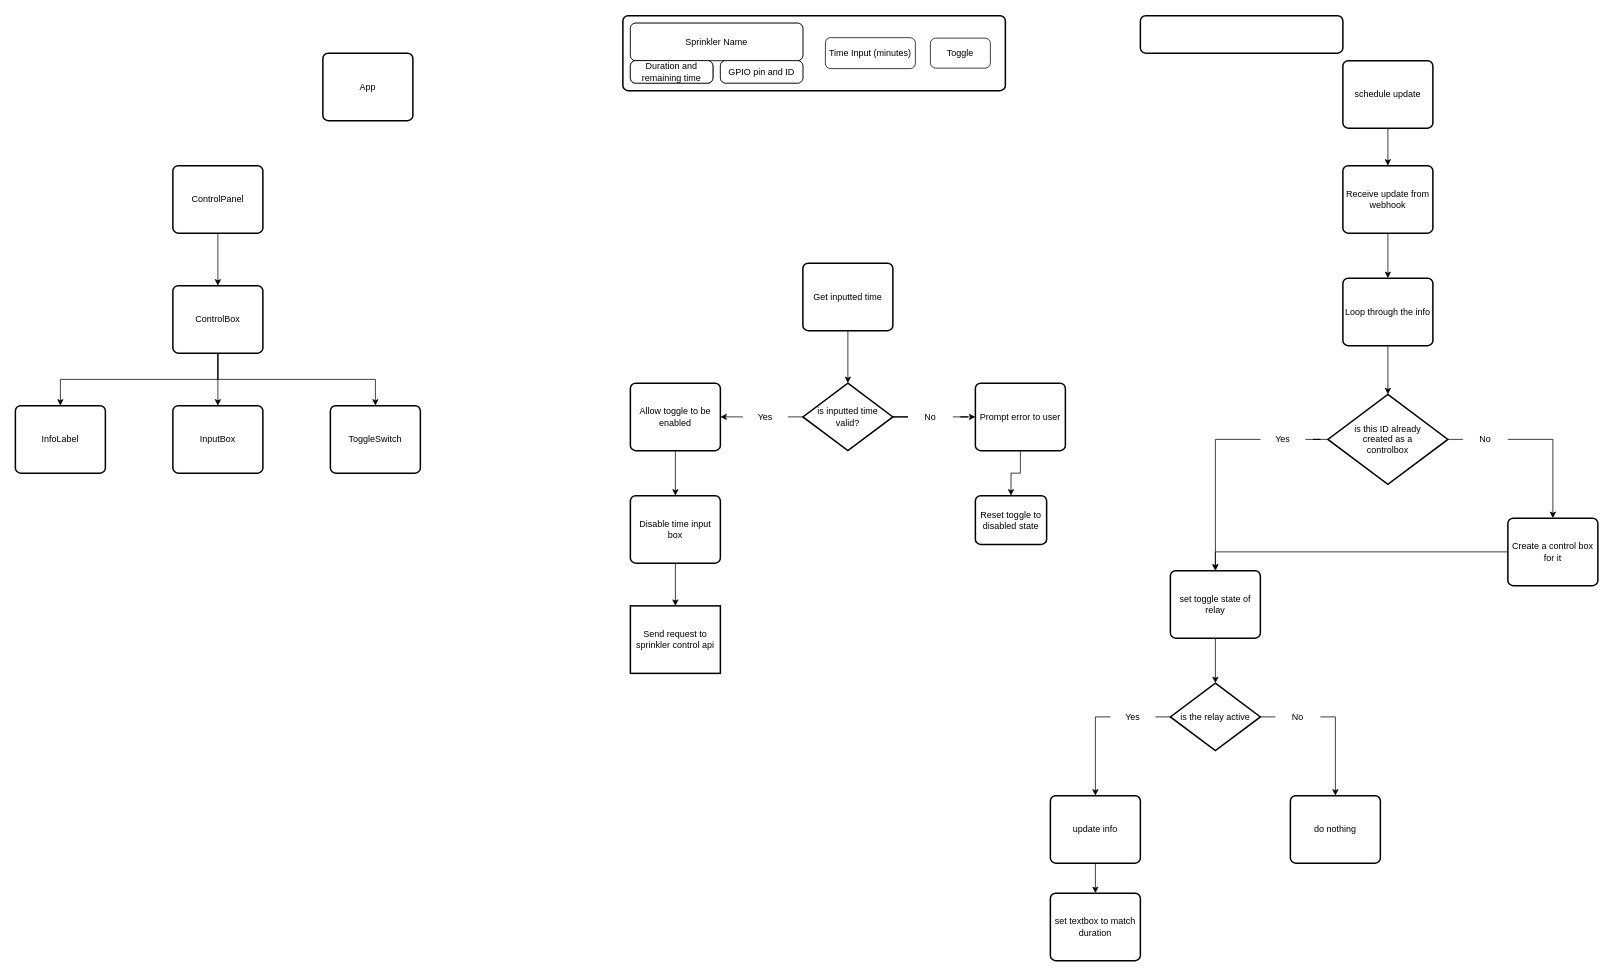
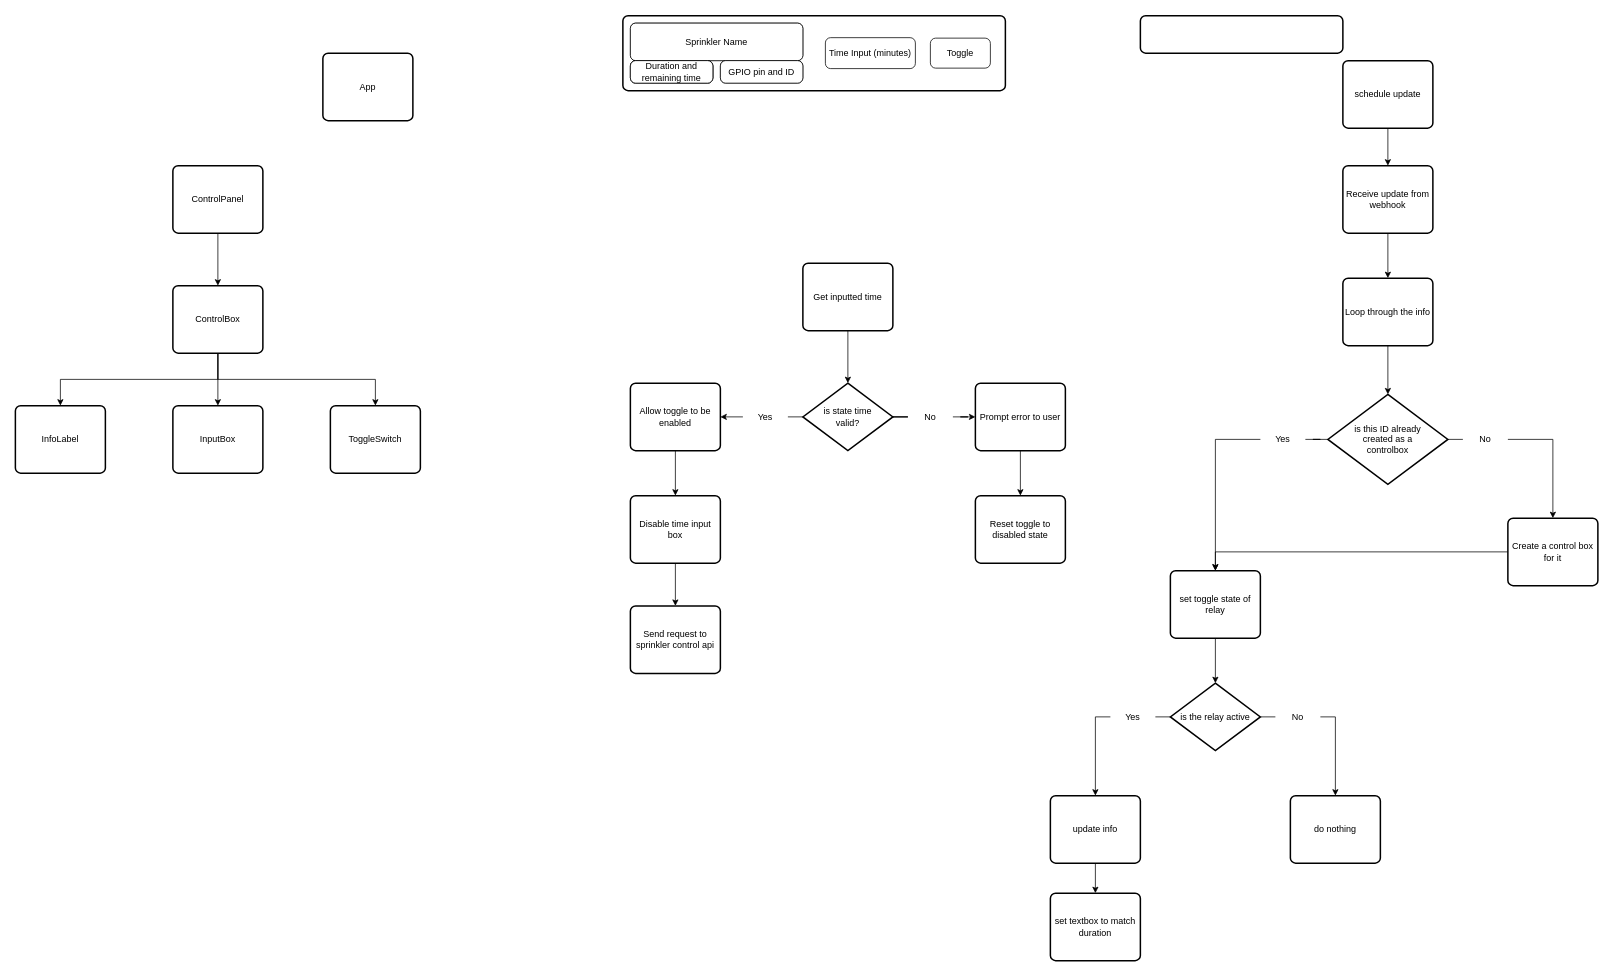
(848, 417) -> (848, 417)
(1011, 520) -> (1020, 529)
(675, 639) -> (675, 639)
